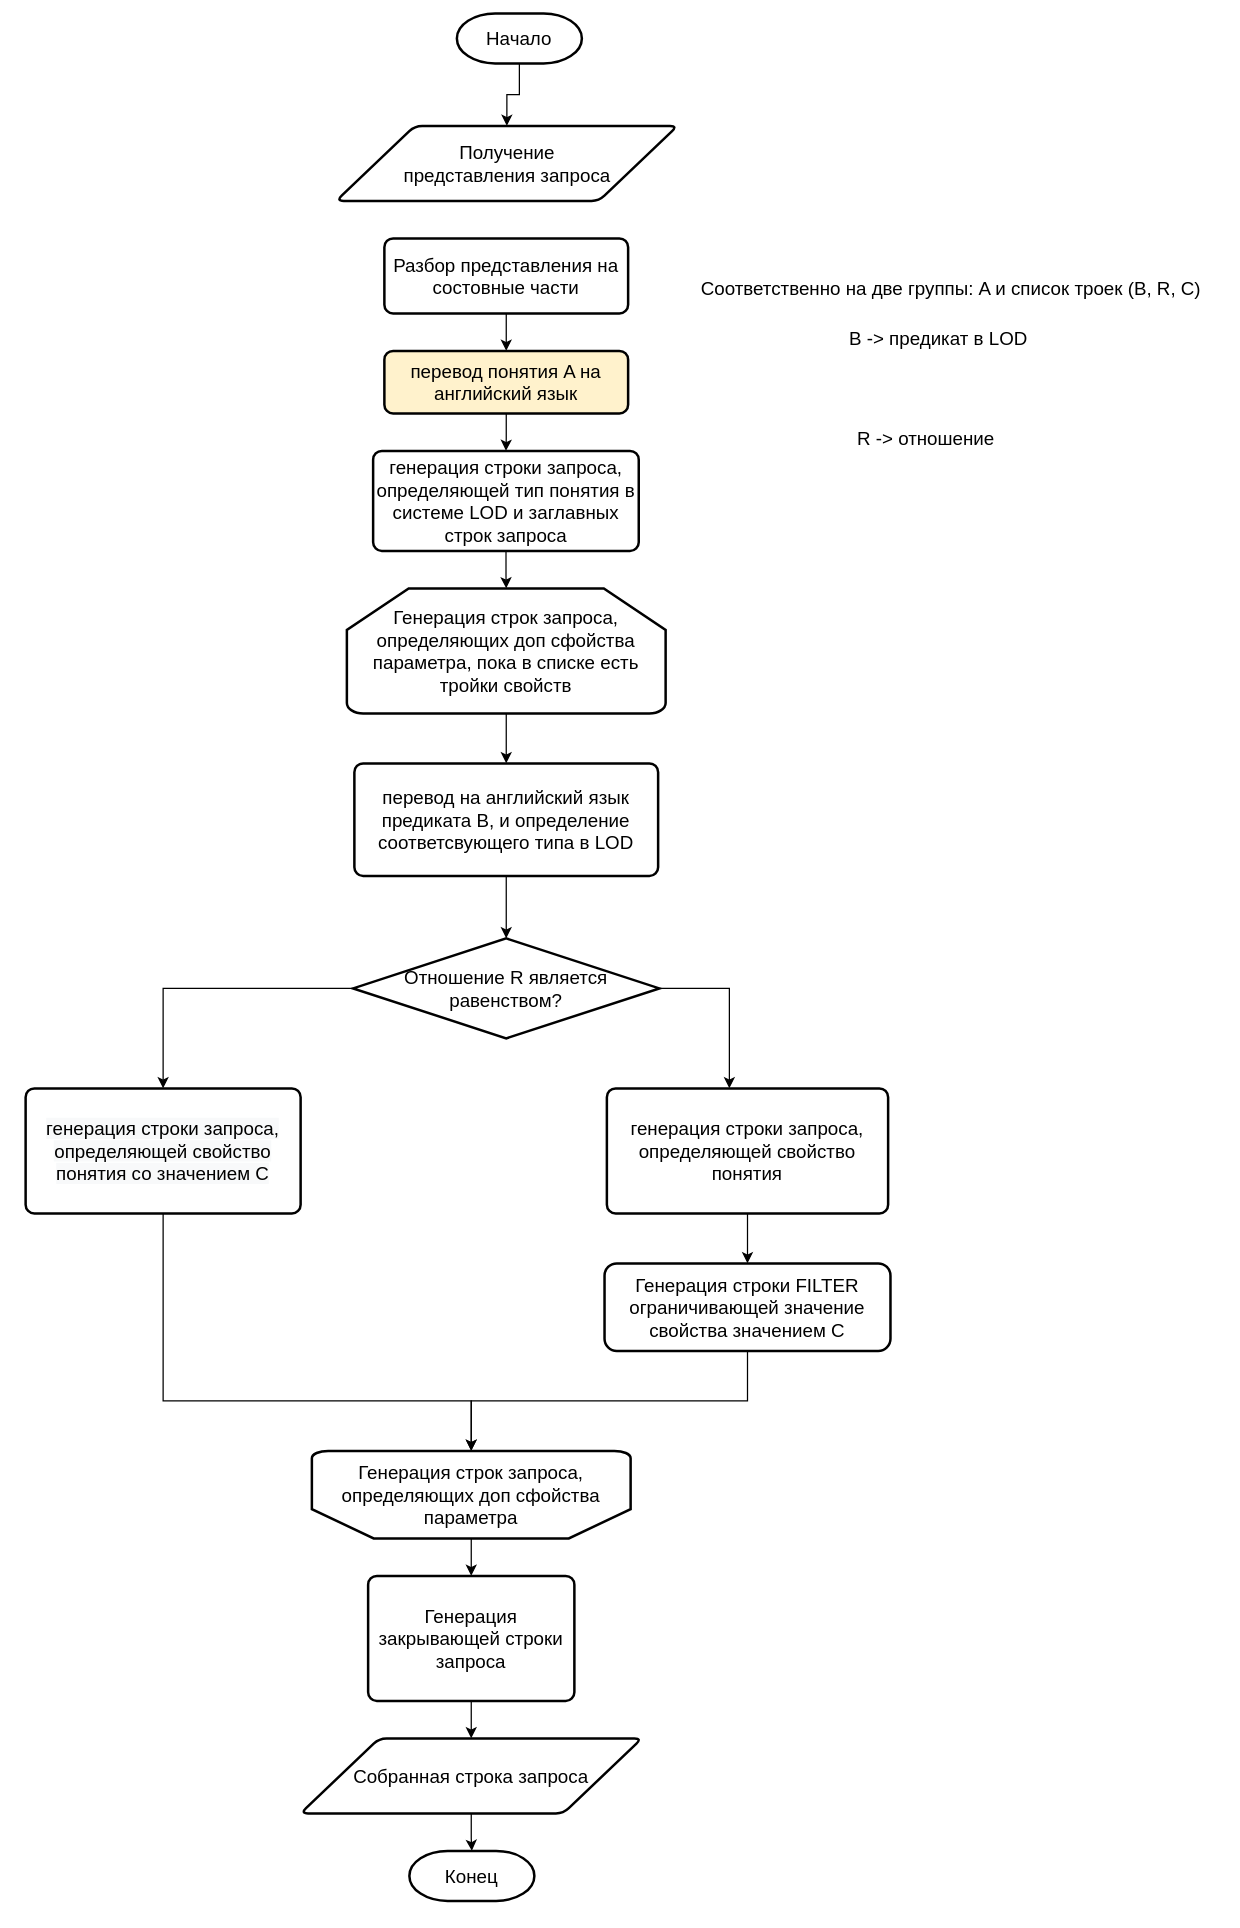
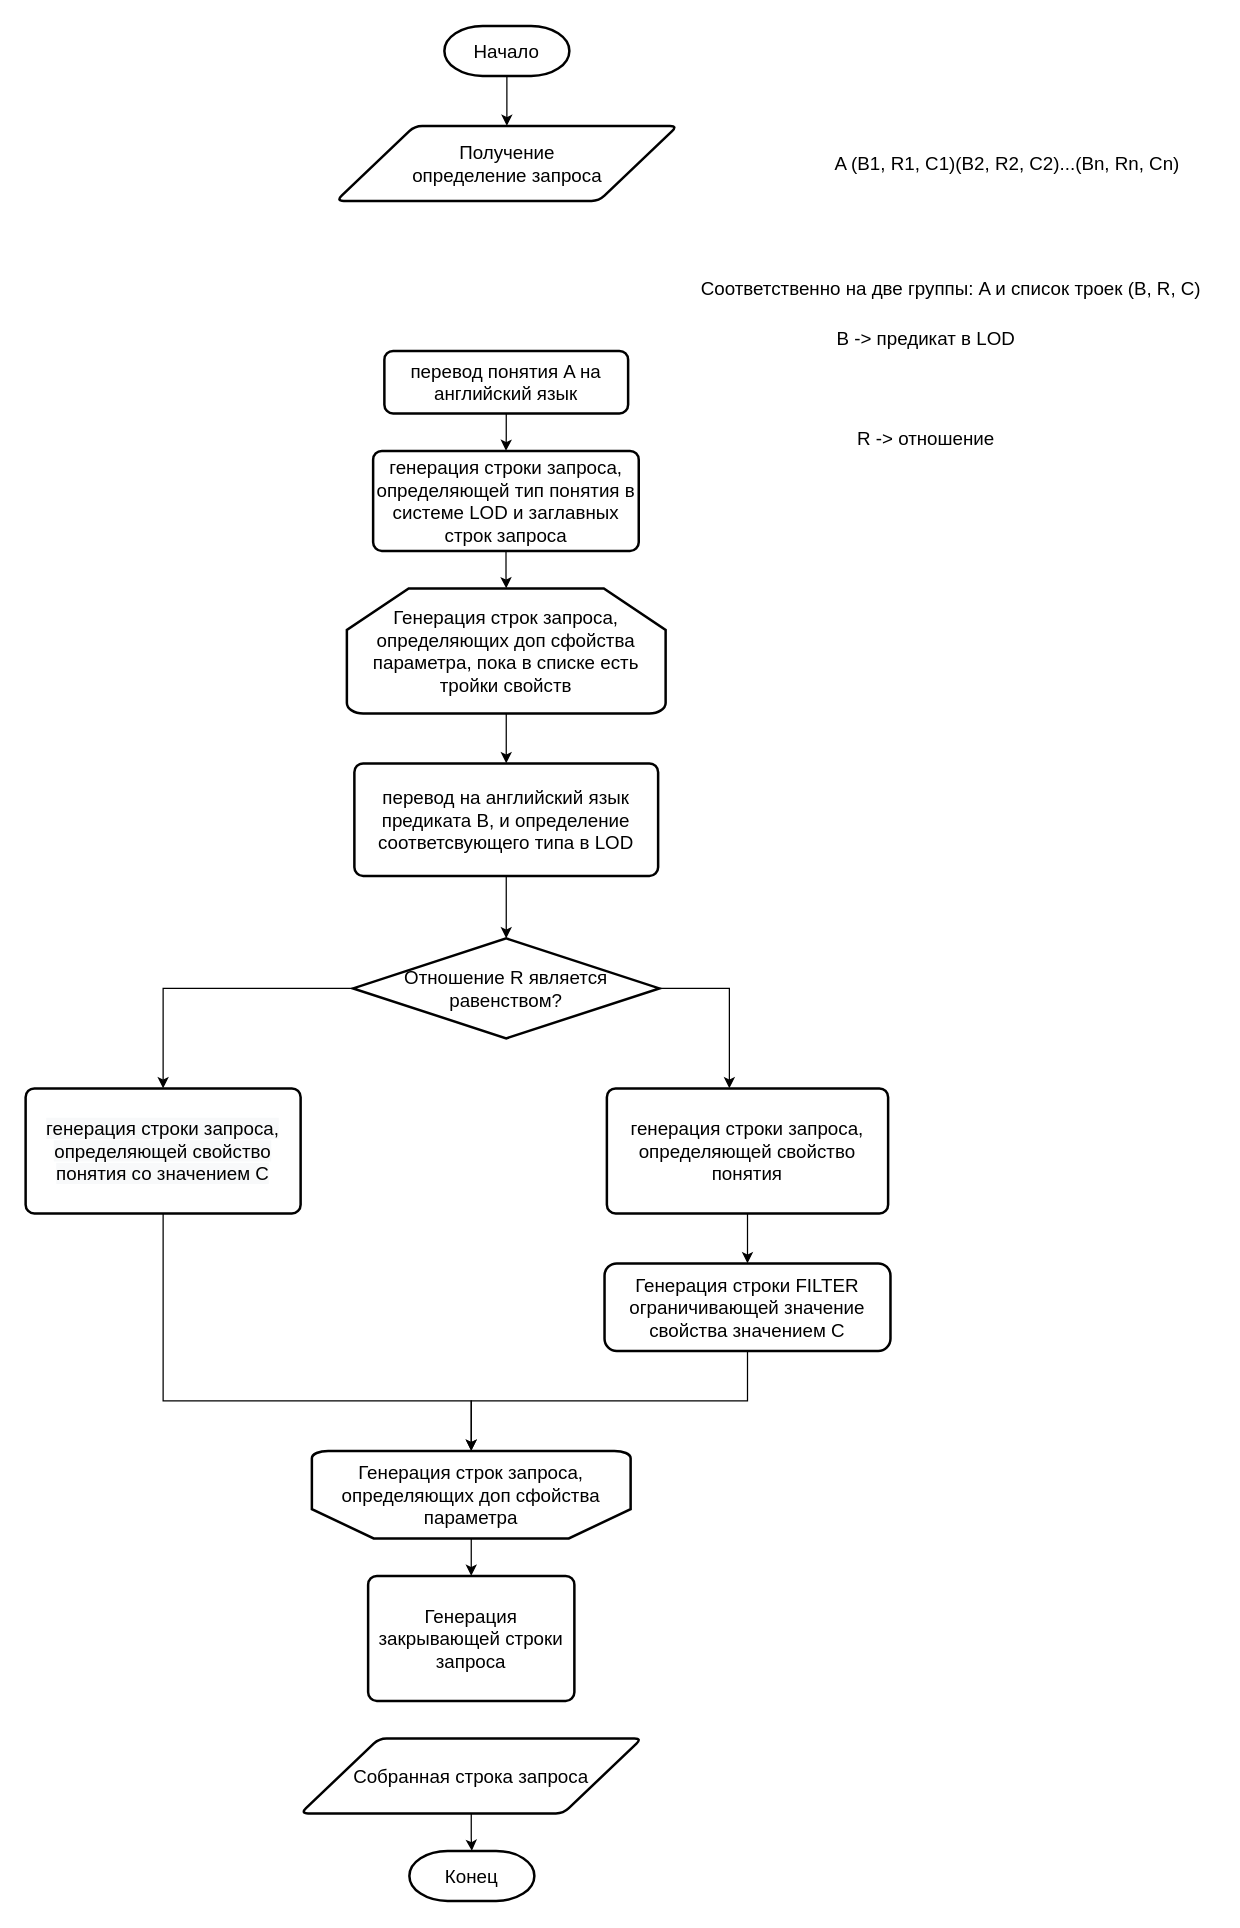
(519, 38) -> (507, 51)
(508, 163) -> (508, 163)
none -> (1007, 163)
(506, 276) -> none
(506, 336) -> none
(938, 338) -> (926, 338)
(506, 382) -> (506, 382)
(471, 1724) -> none
